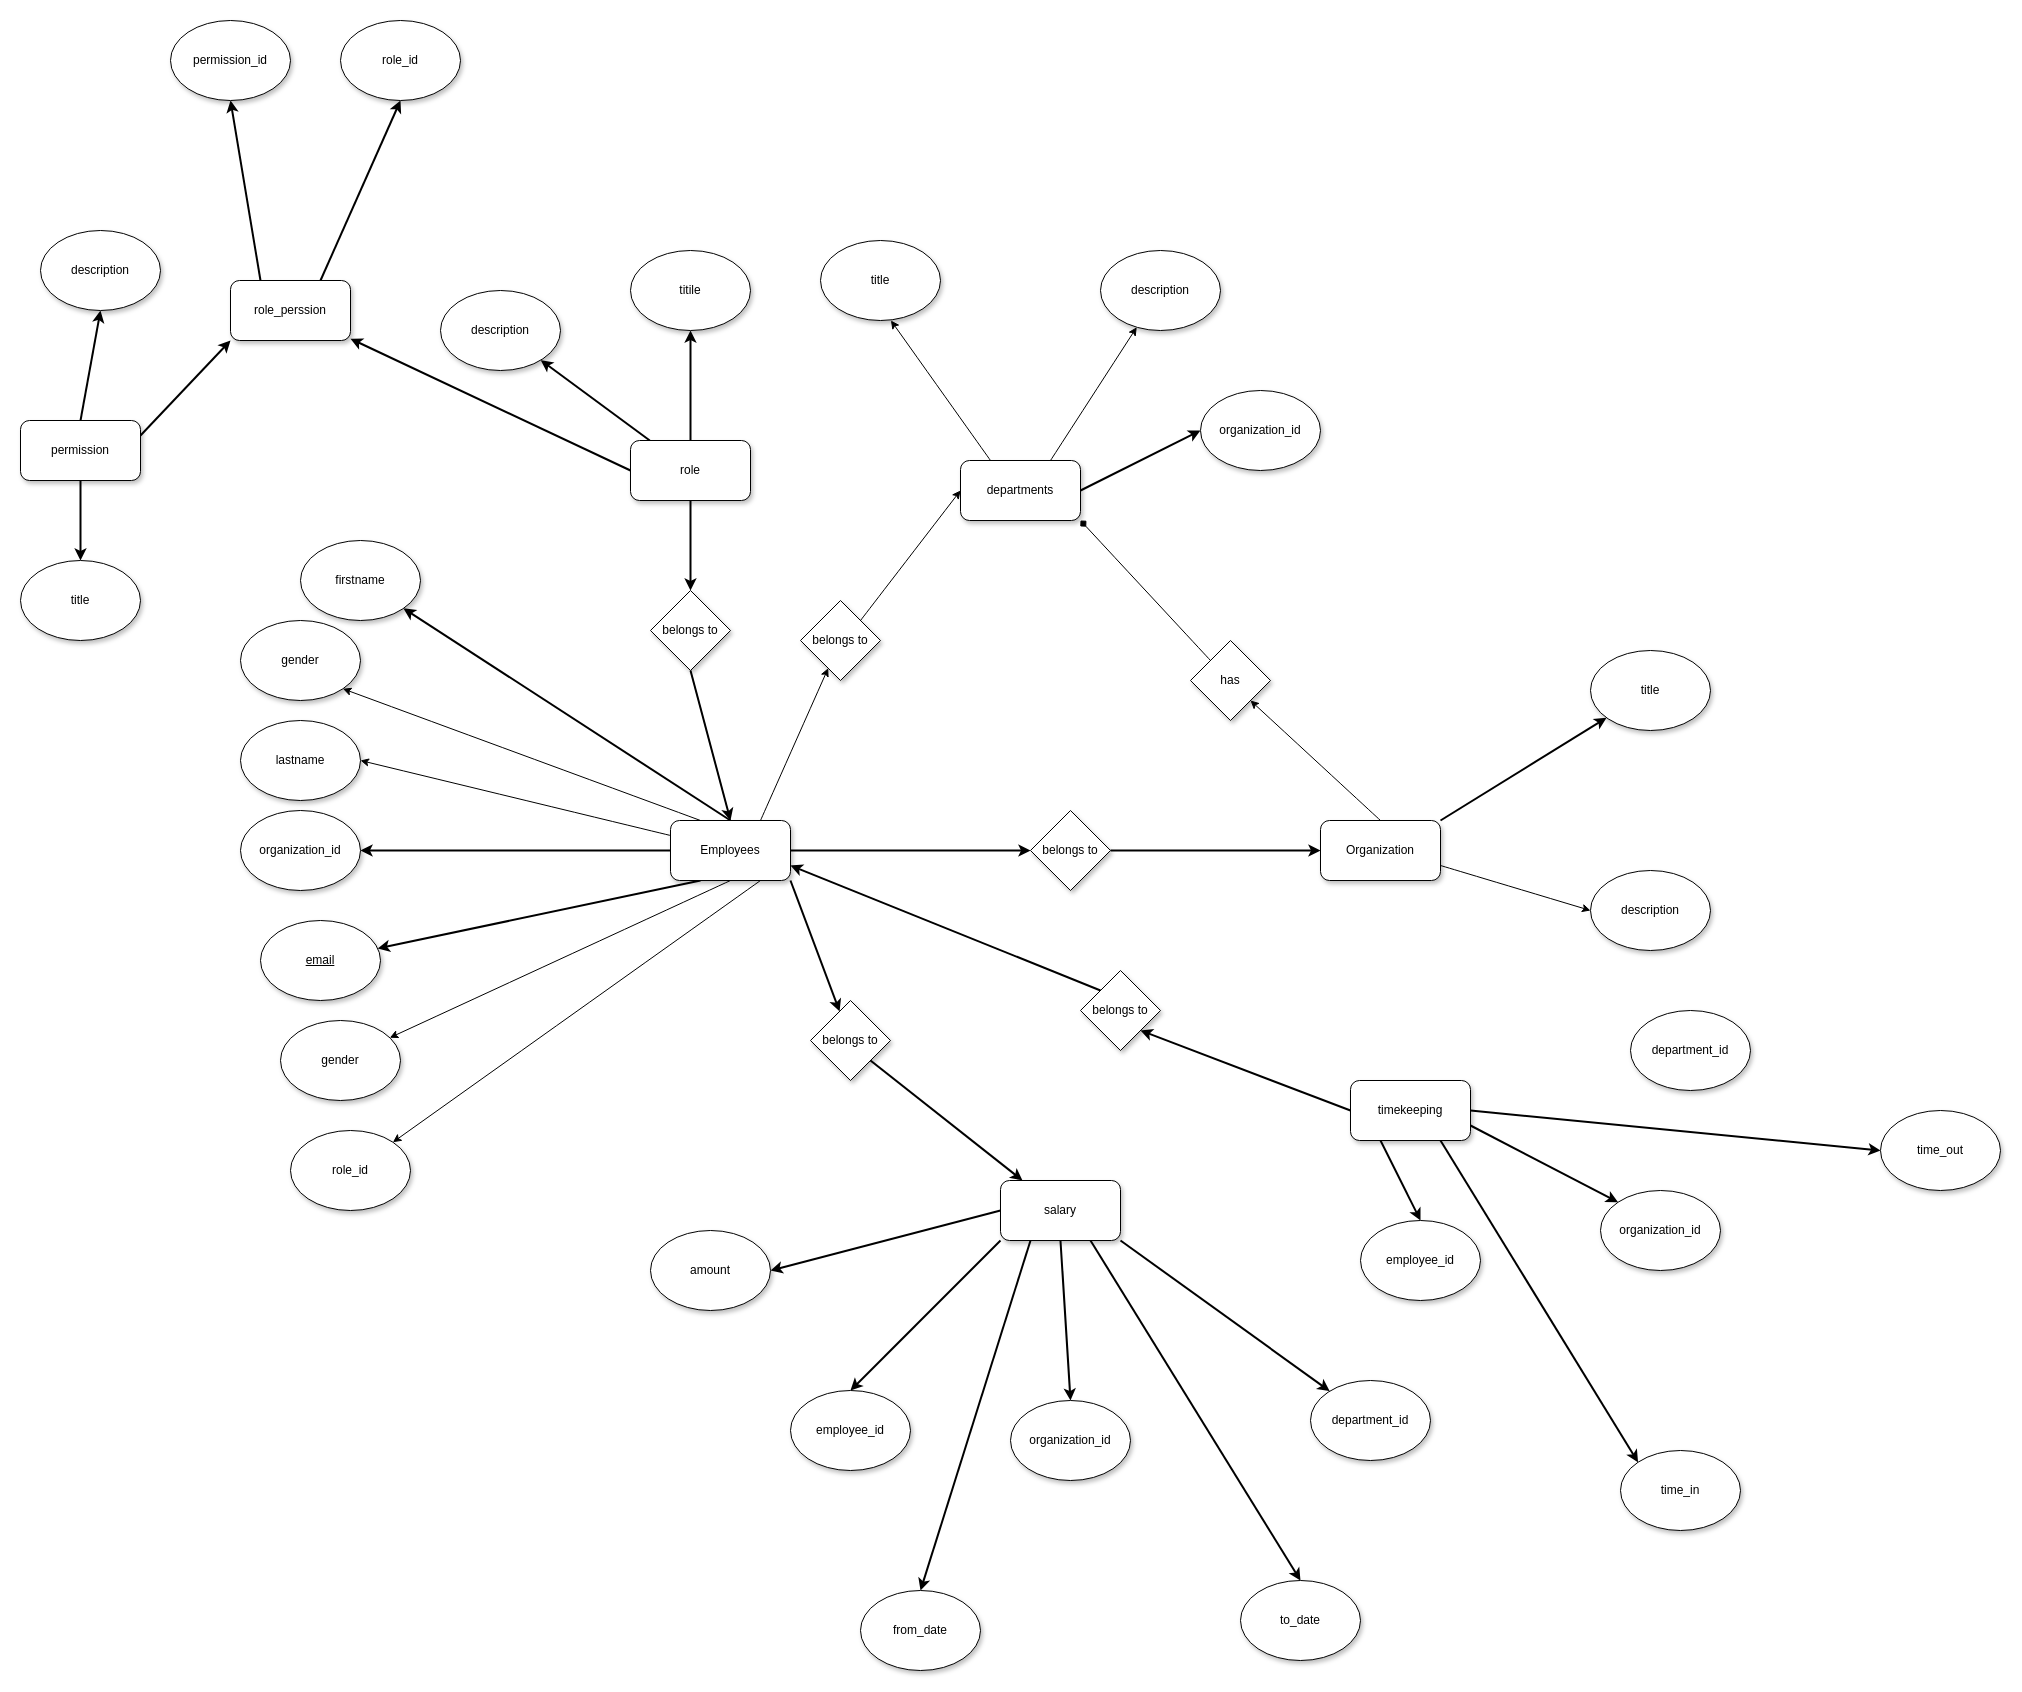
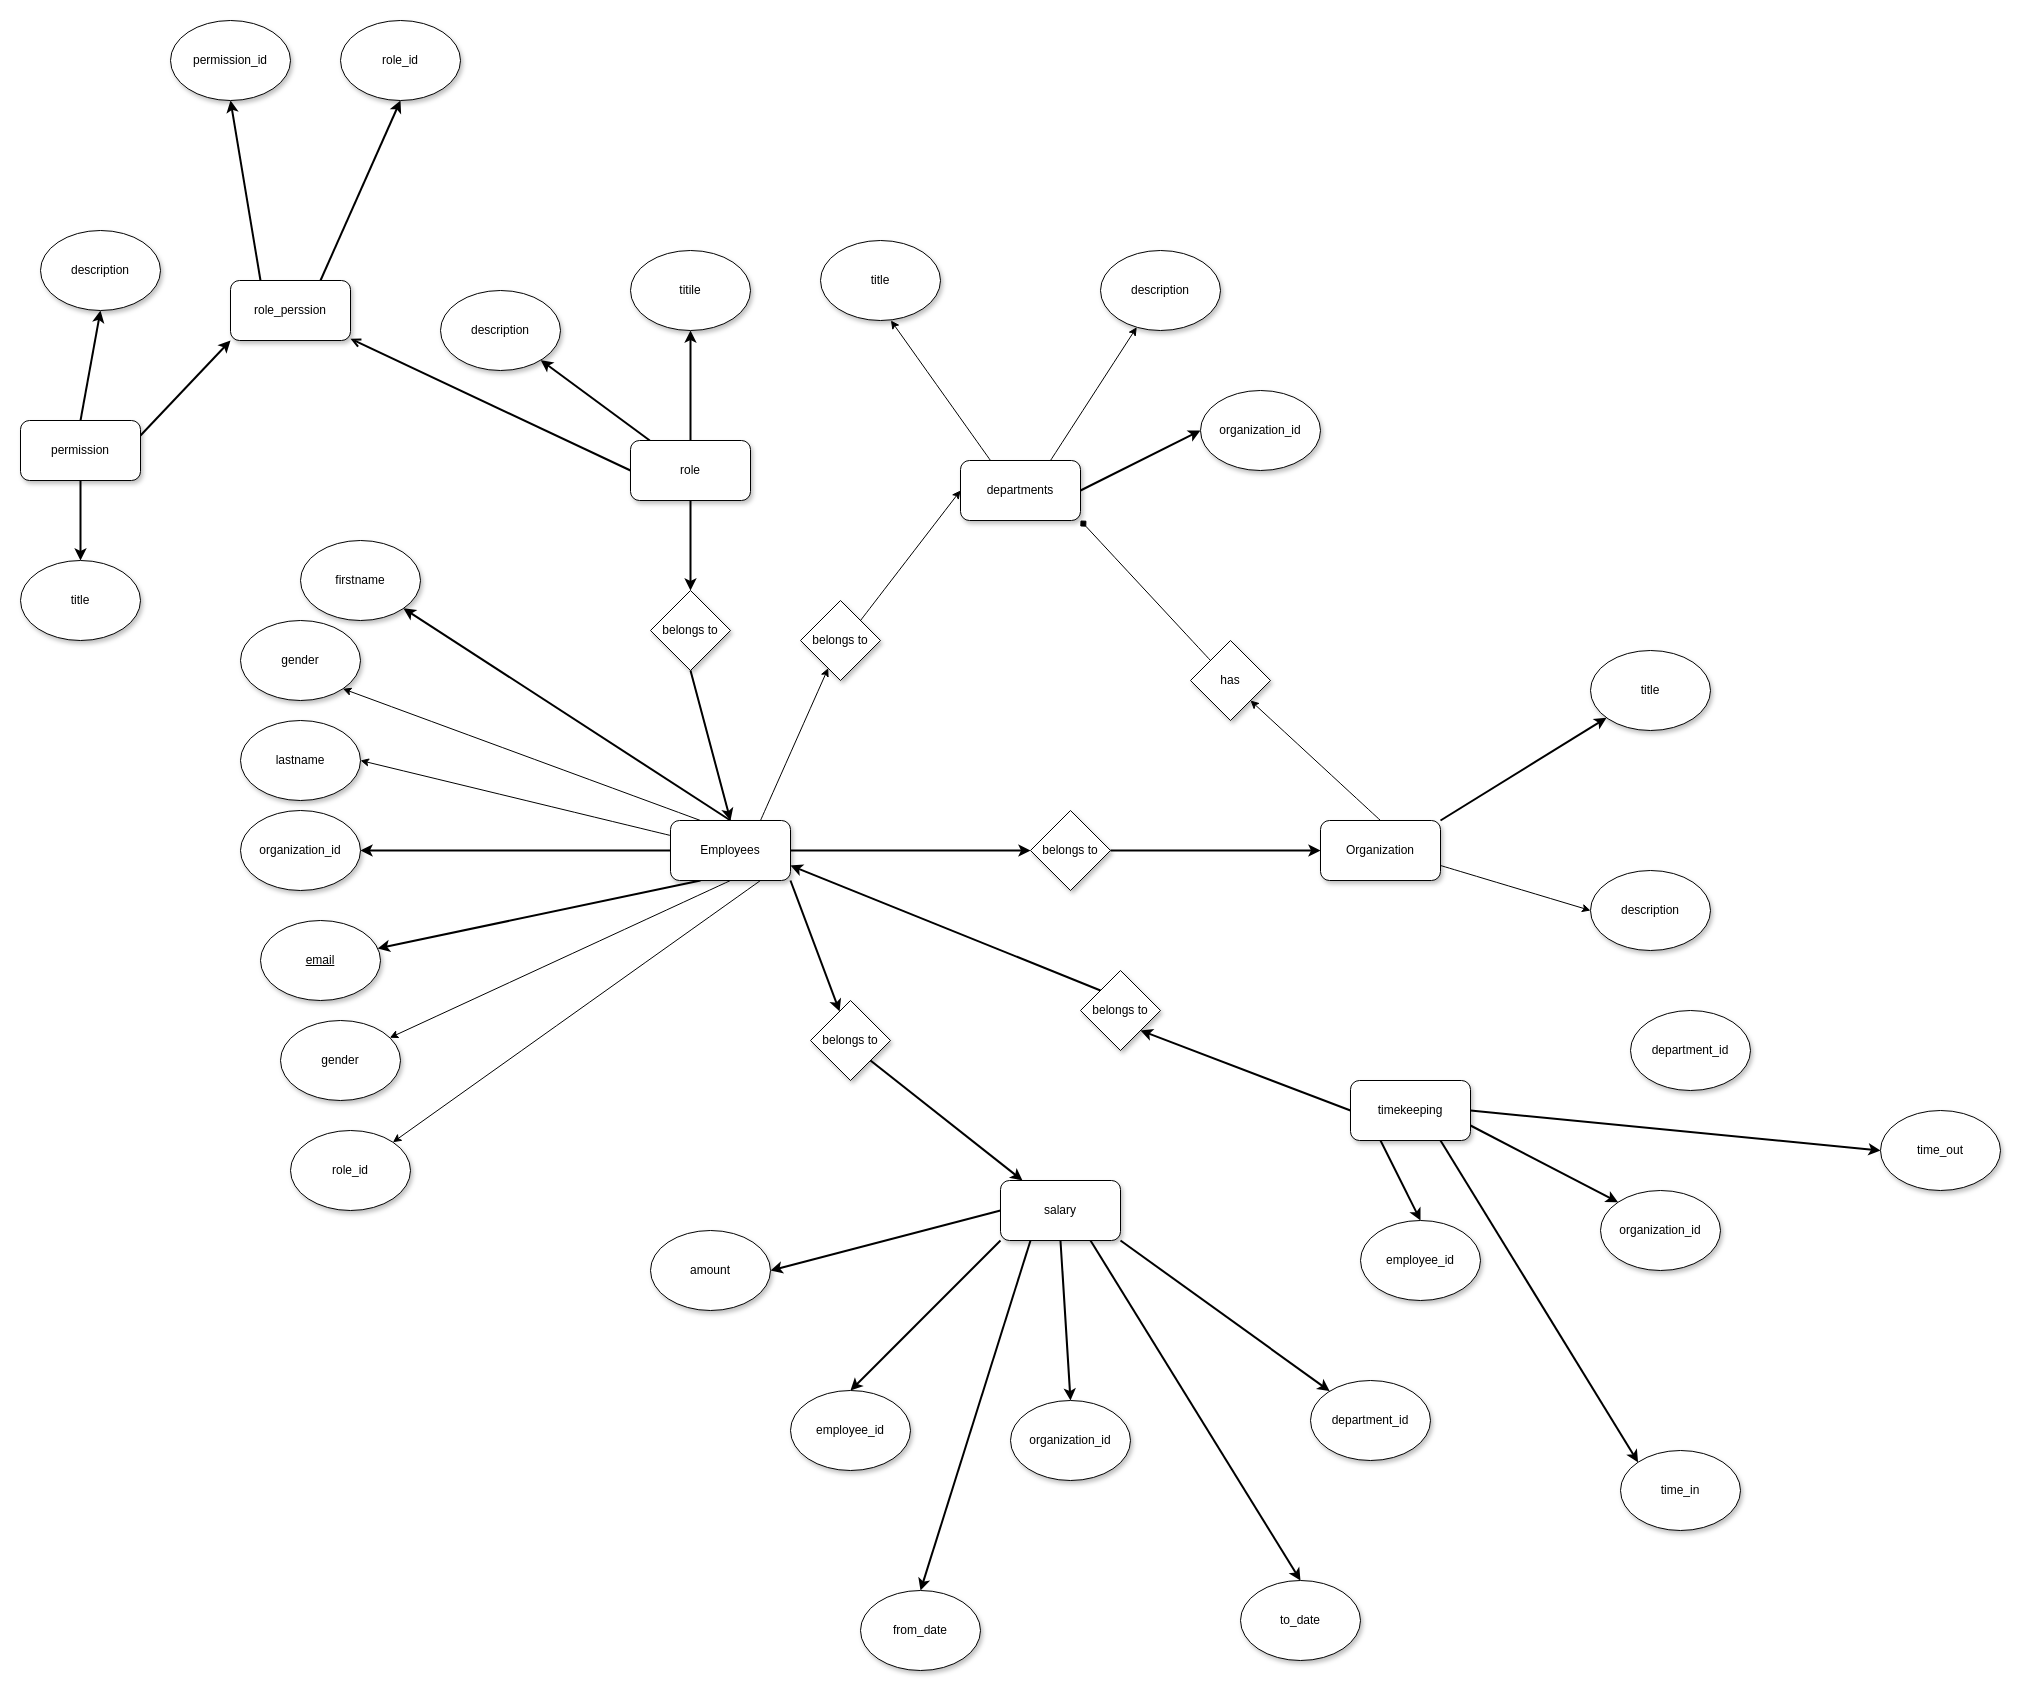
(359, 343) -> (357, 342)
